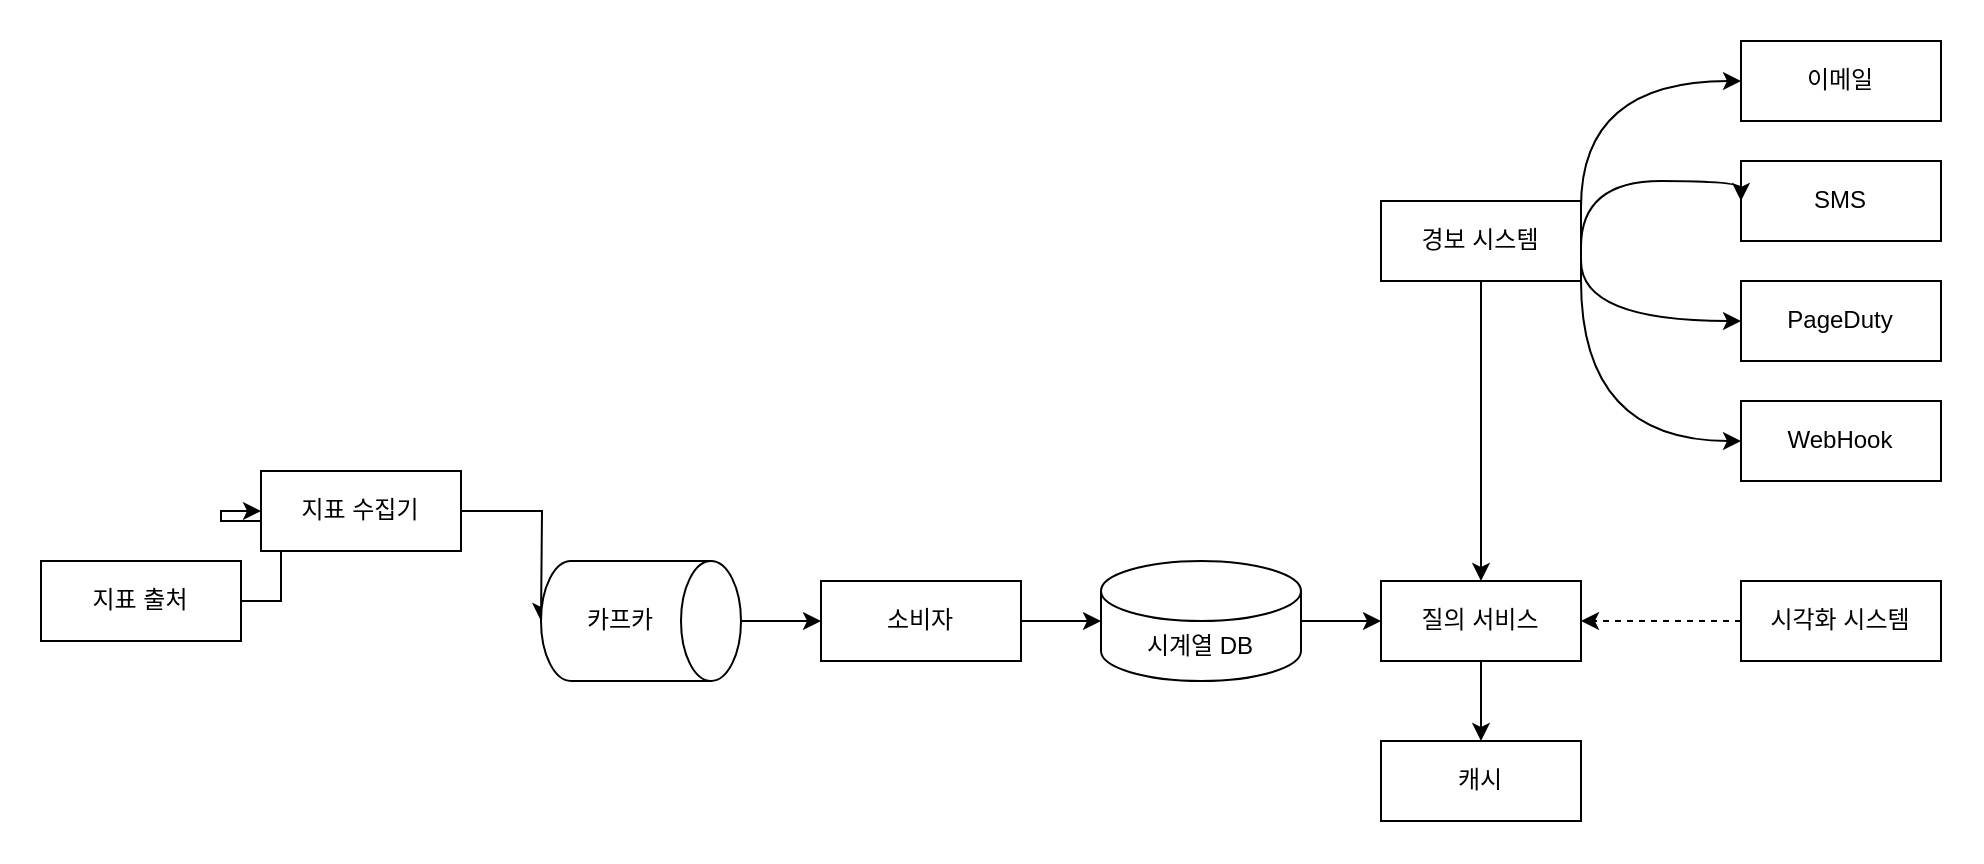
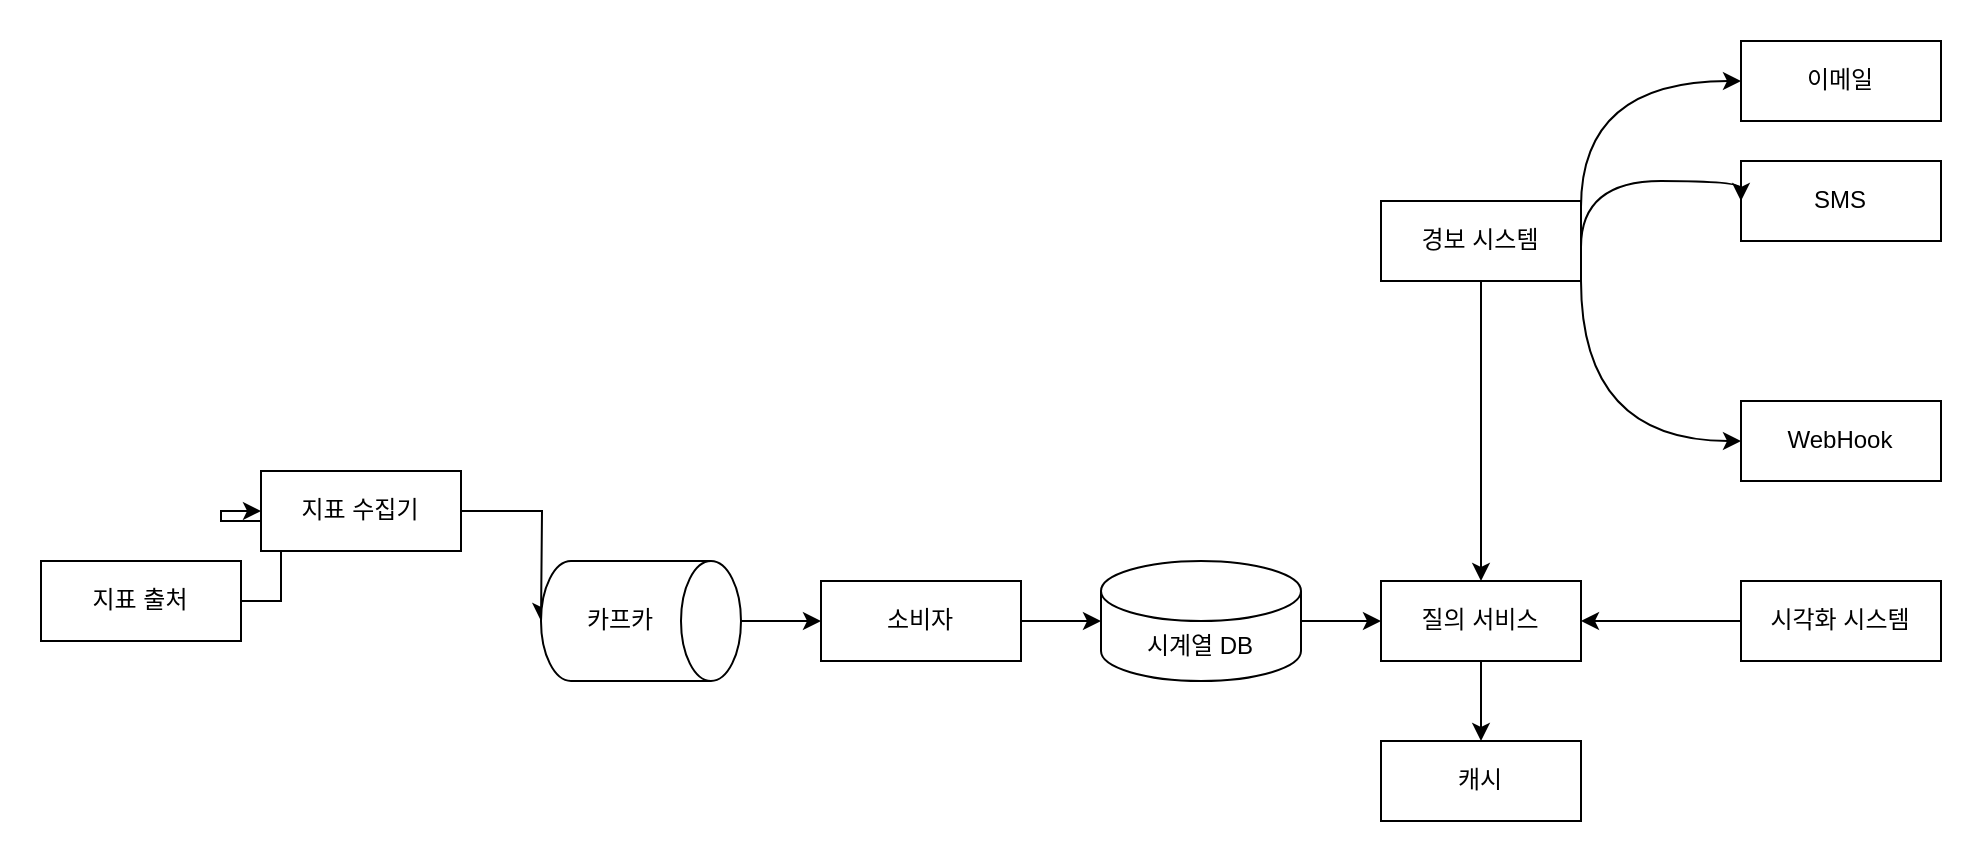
(1644, 314) -> none
(1841, 321) -> none
(1667, 621) -> (1667, 621)
